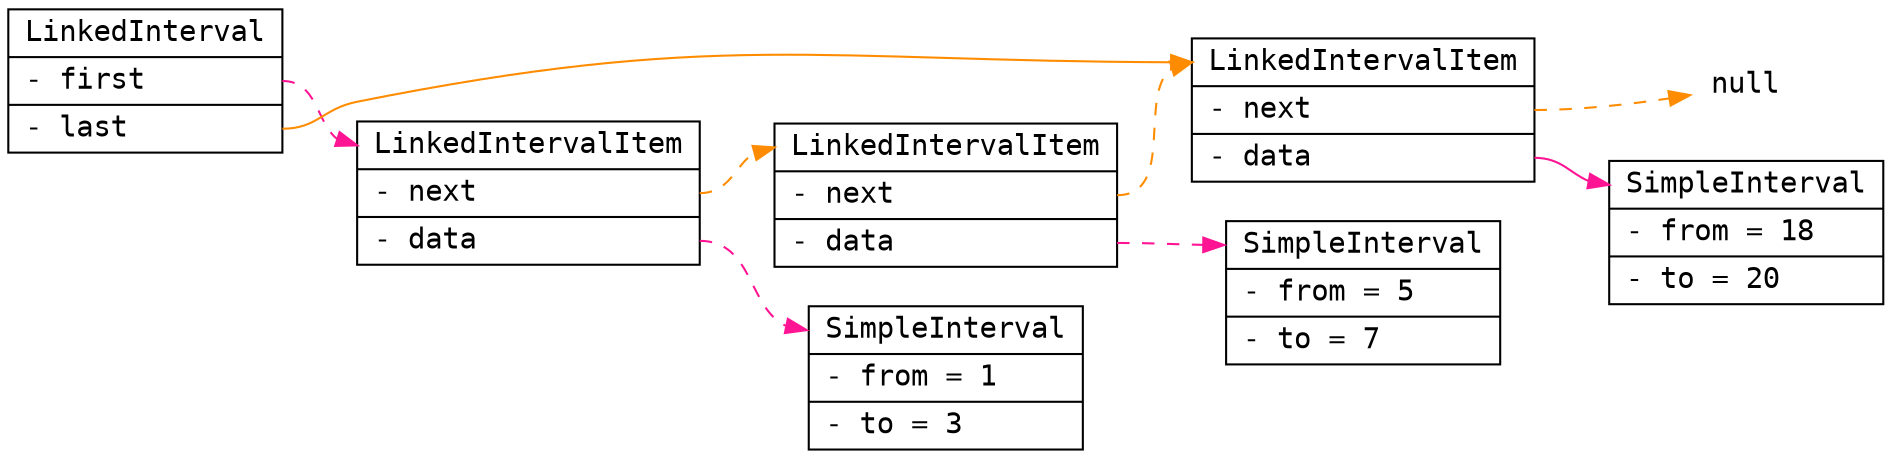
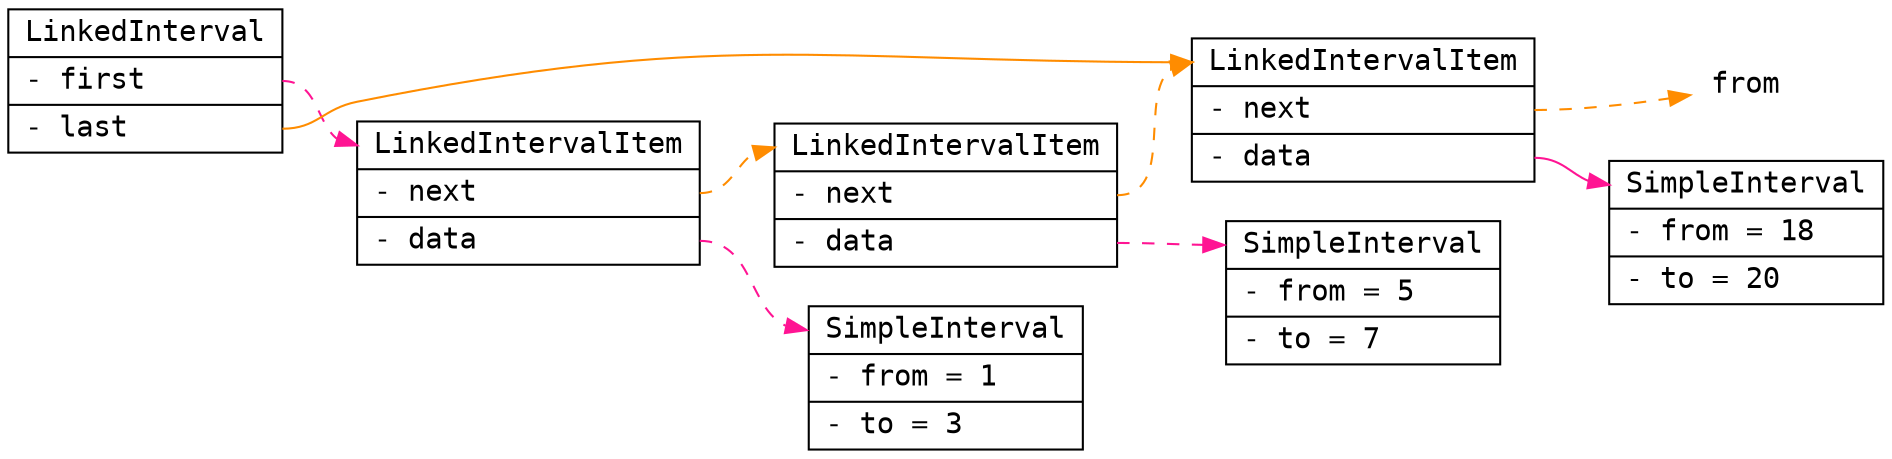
(1746, 85) -> (1746, 85)
